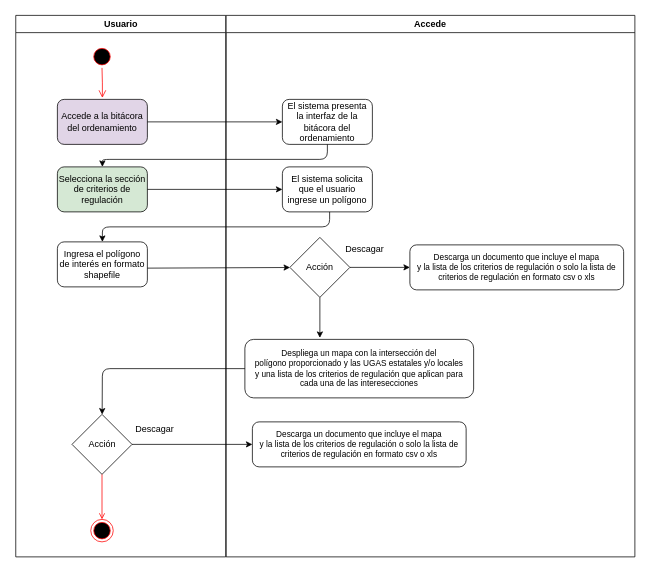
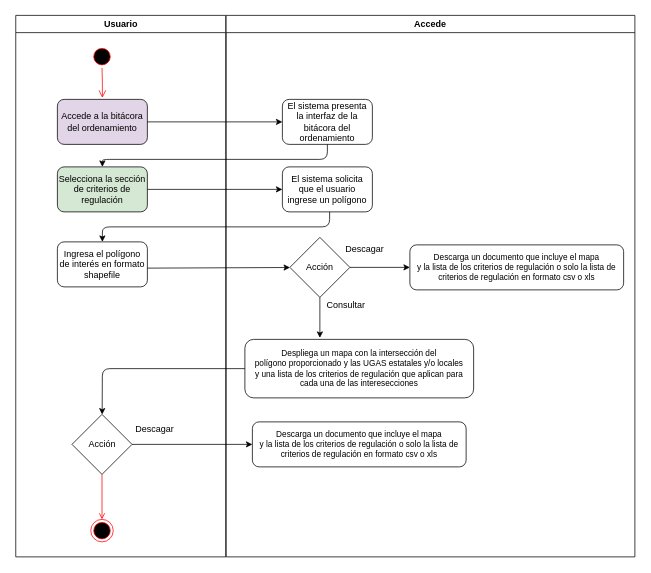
none -> (346, 305)
